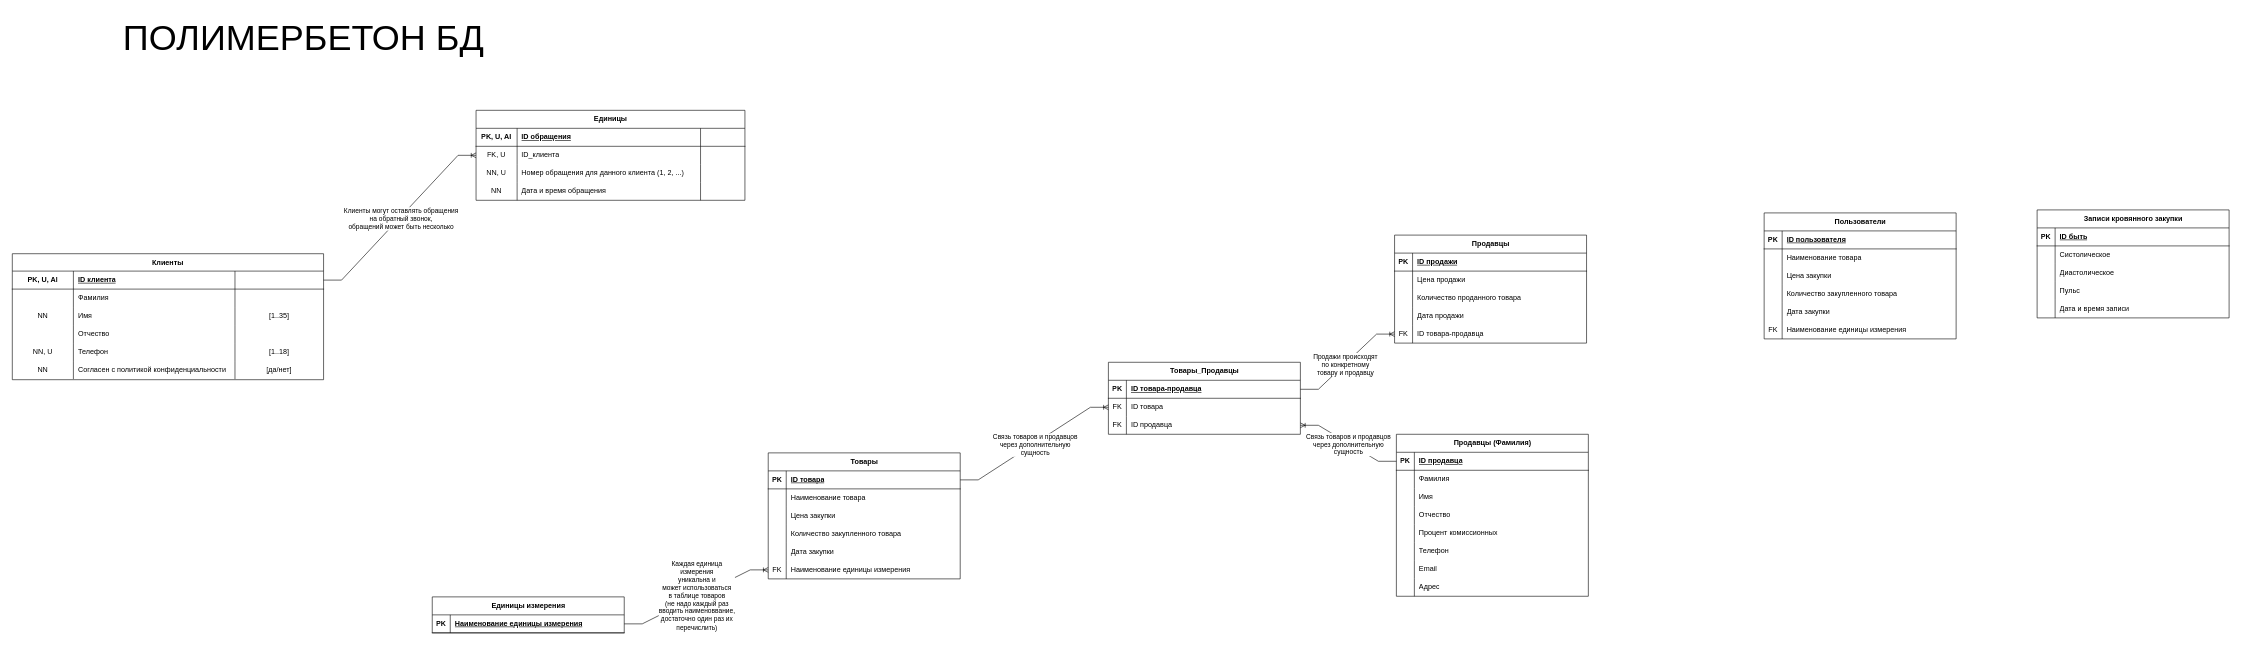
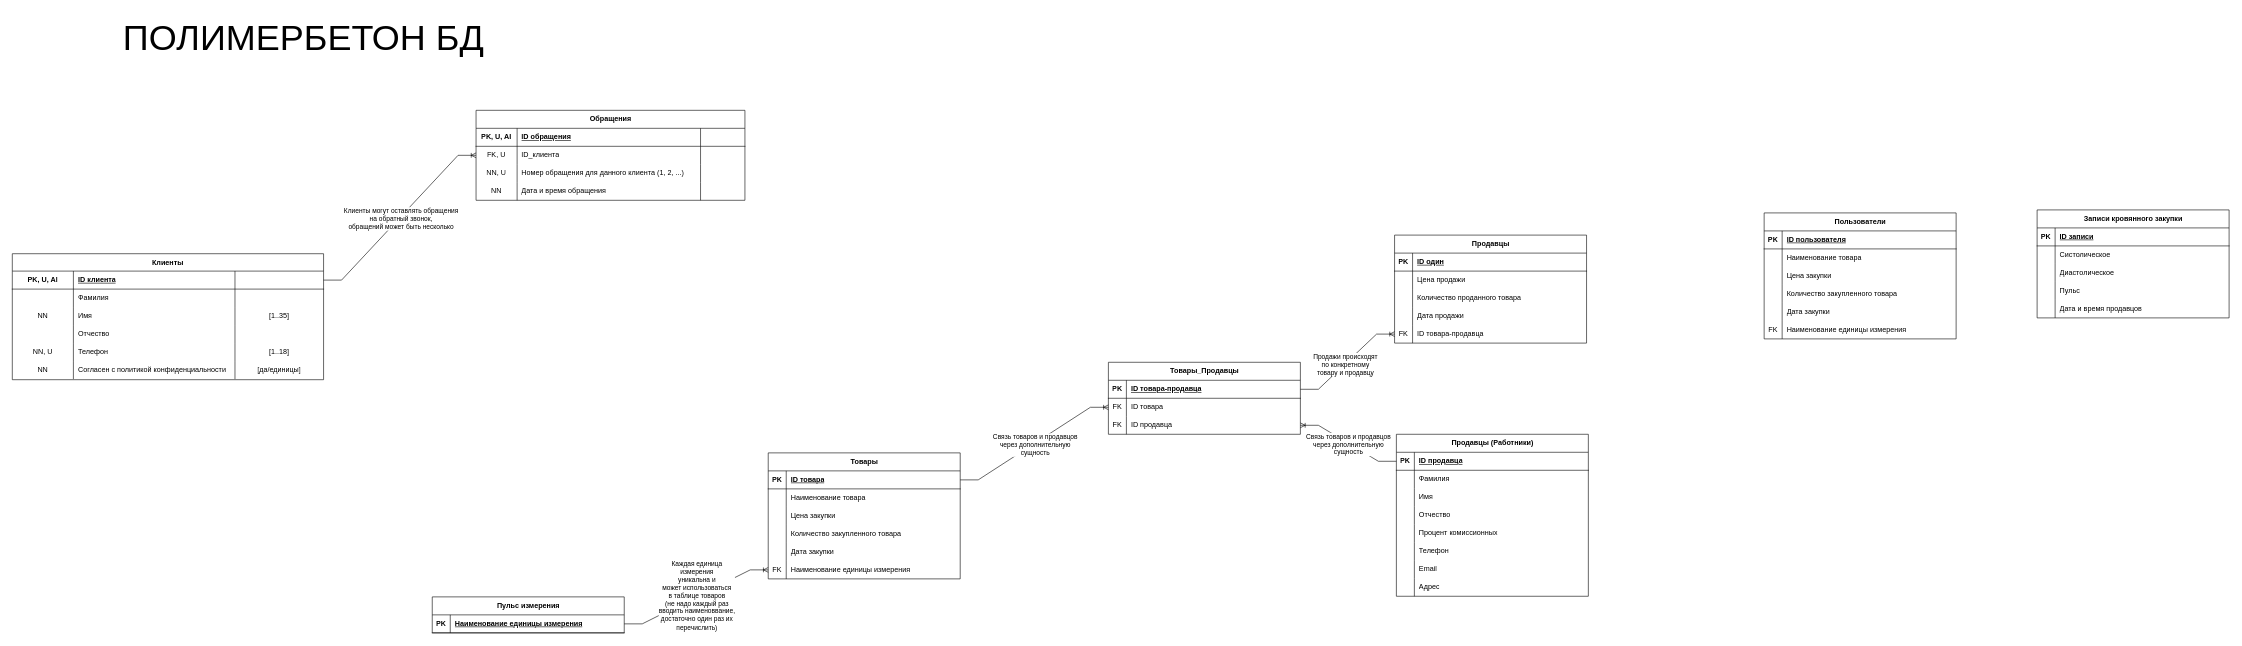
(611, 119) -> (611, 119)
(2073, 237) -> (2077, 237)
(1437, 262) -> (1431, 262)
(2096, 309) -> (2102, 309)
(279, 370) -> (279, 370)
(1493, 443) -> (1493, 443)
(529, 606) -> (529, 606)
